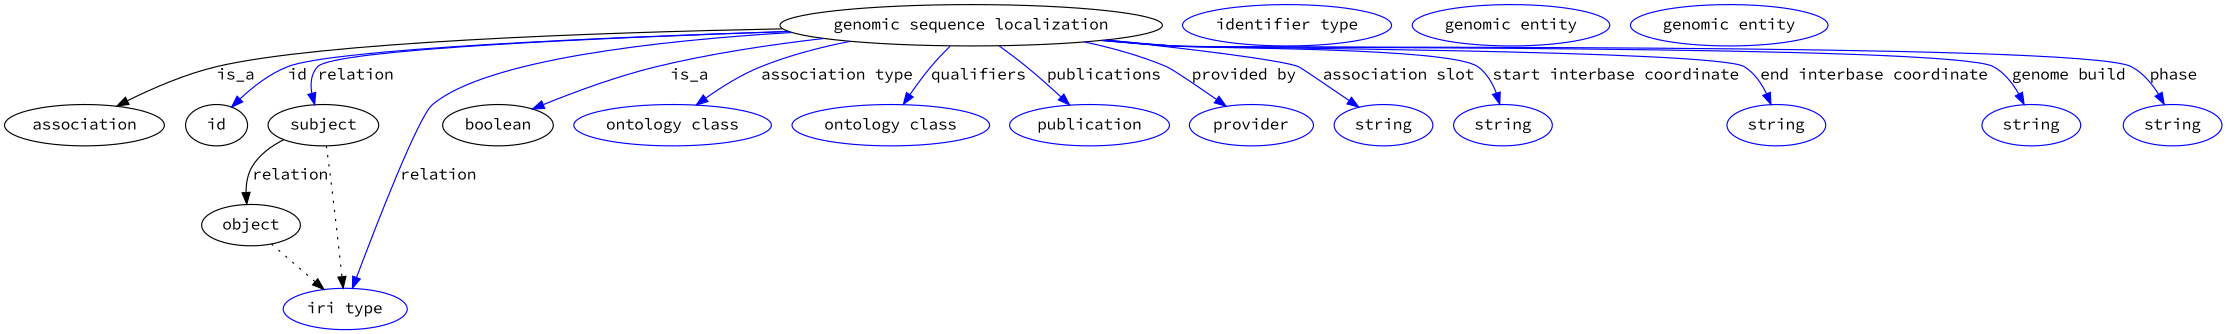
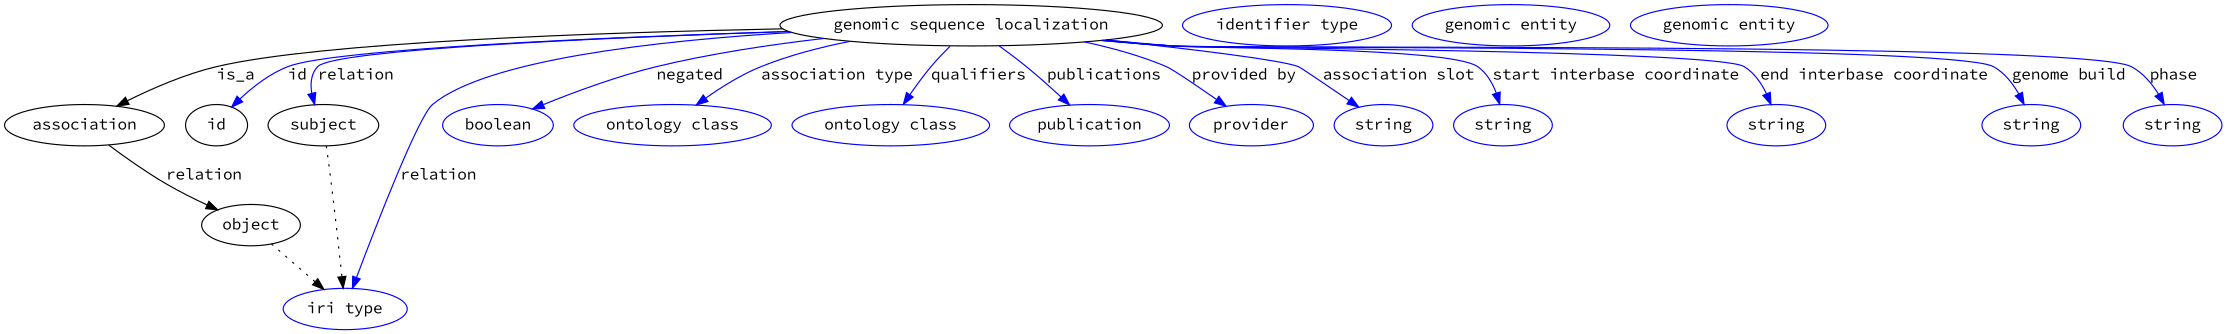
(690, 75) -> (690, 75)
(498, 125) -> (498, 125)
(257, 160) -> (156, 178)
